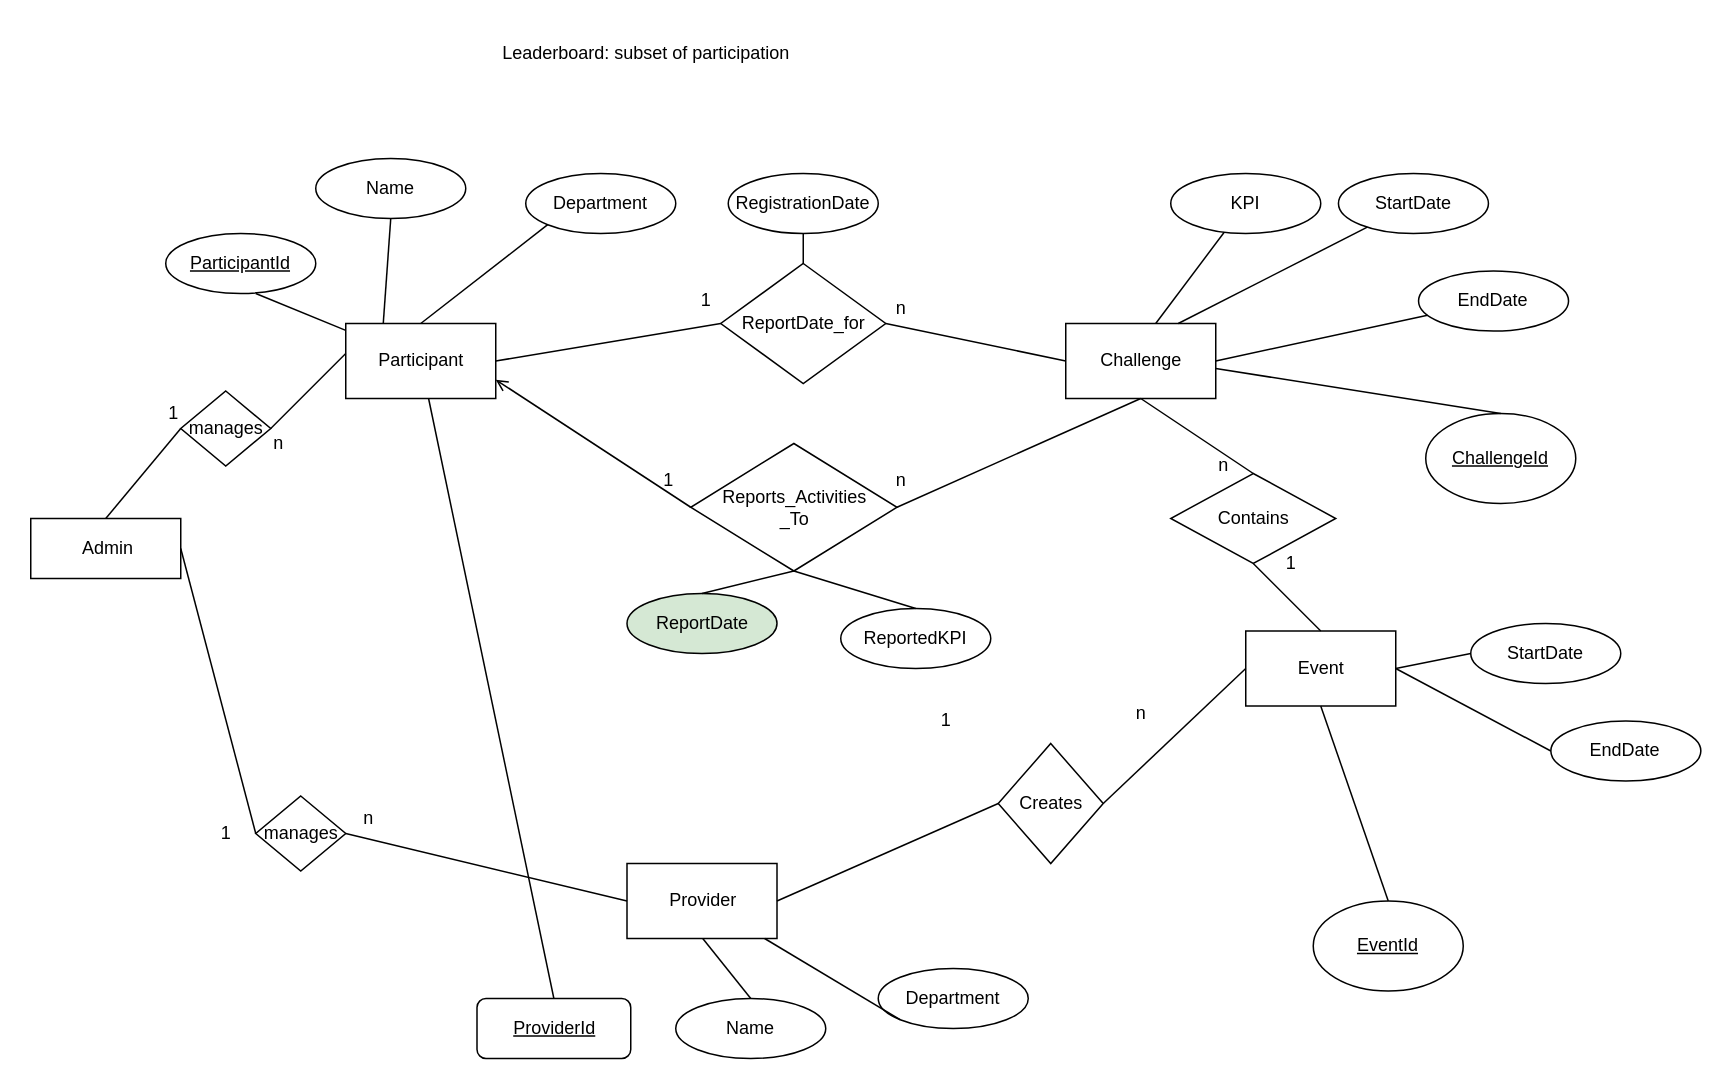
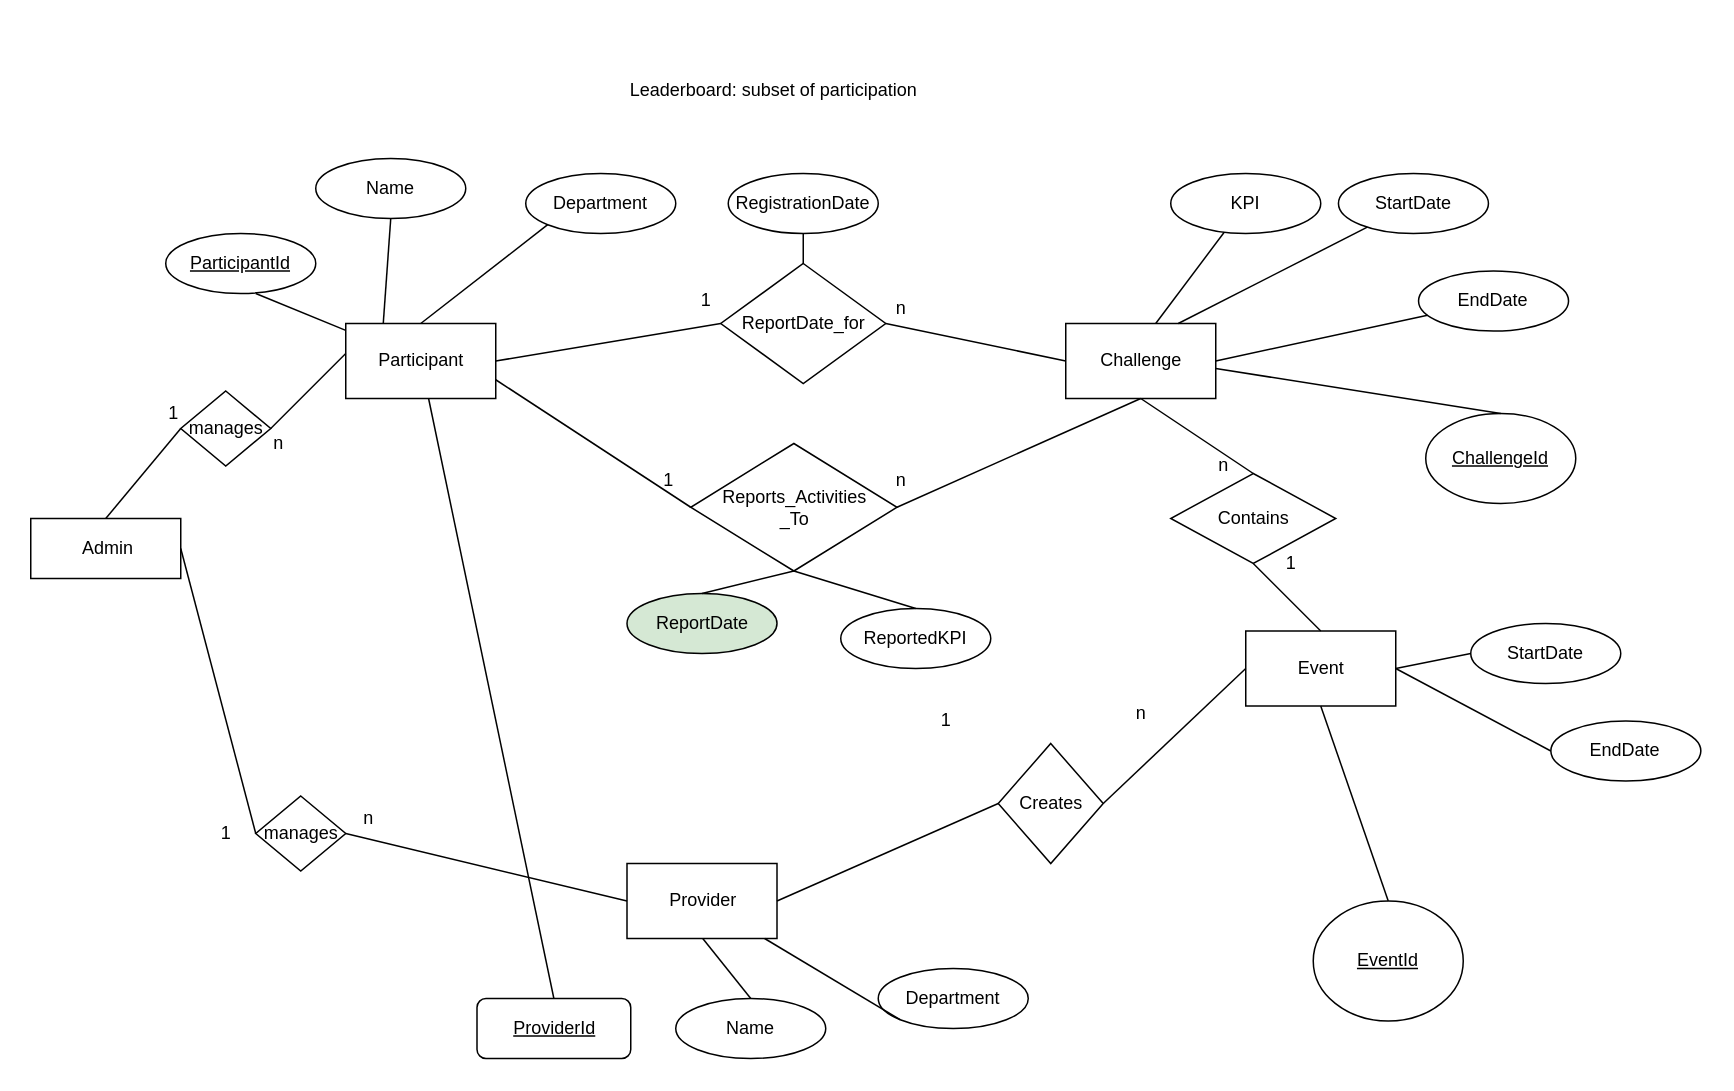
(646, 53) -> (773, 91)
(500, 382) -> (499, 382)
(1388, 946) -> (1388, 961)
